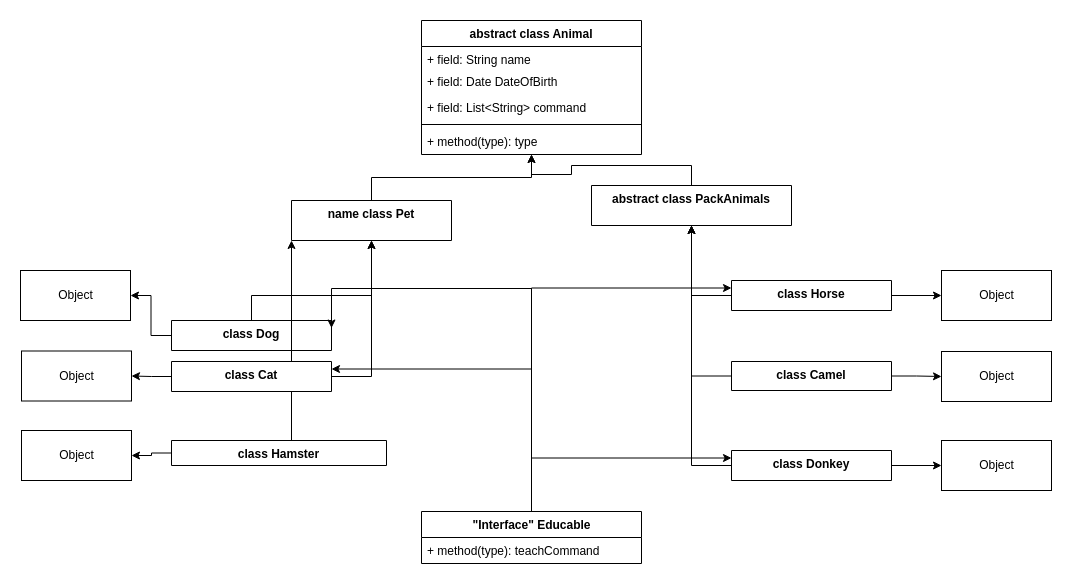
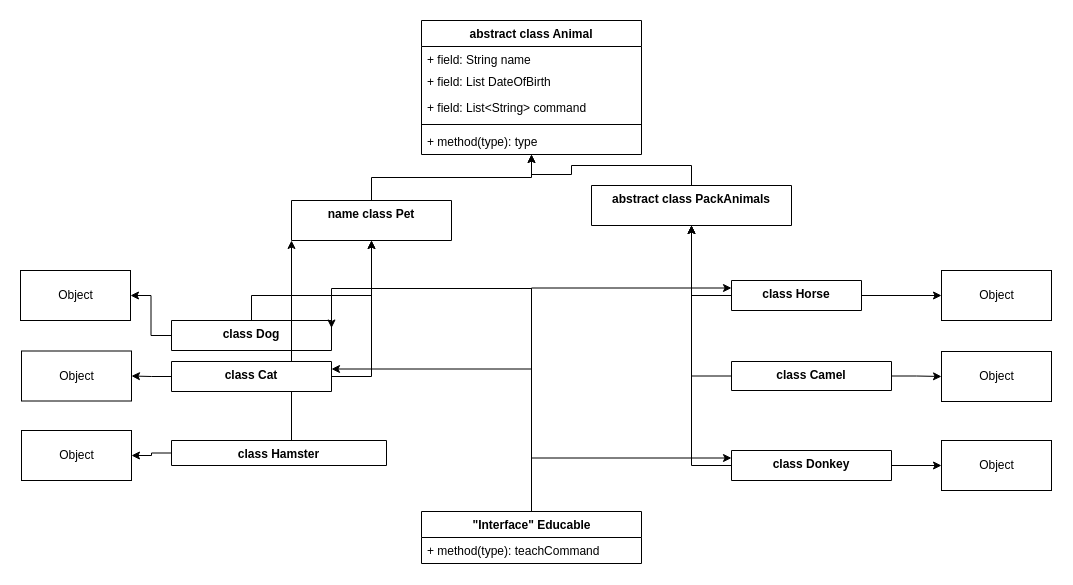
(500, 82) -> (499, 82)
(812, 296) -> (797, 296)
